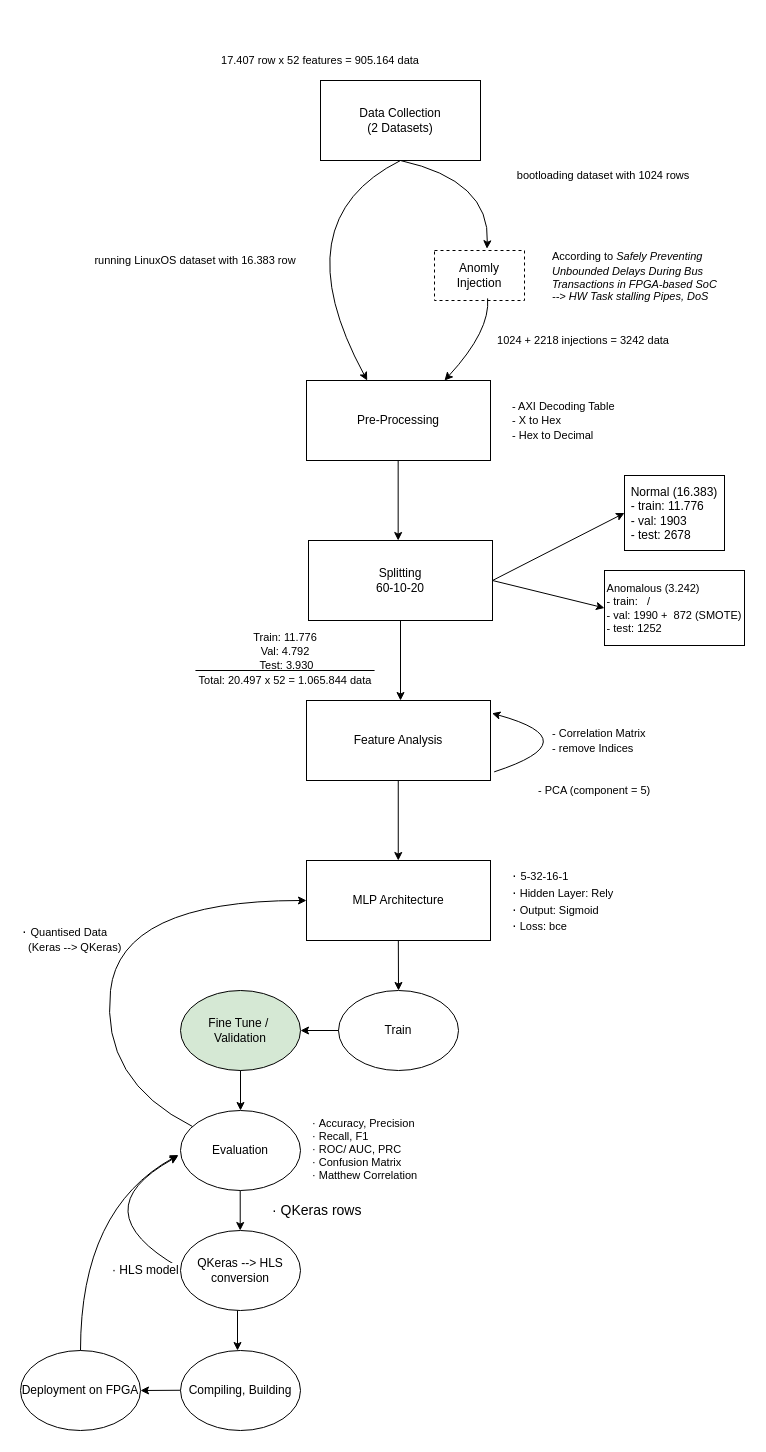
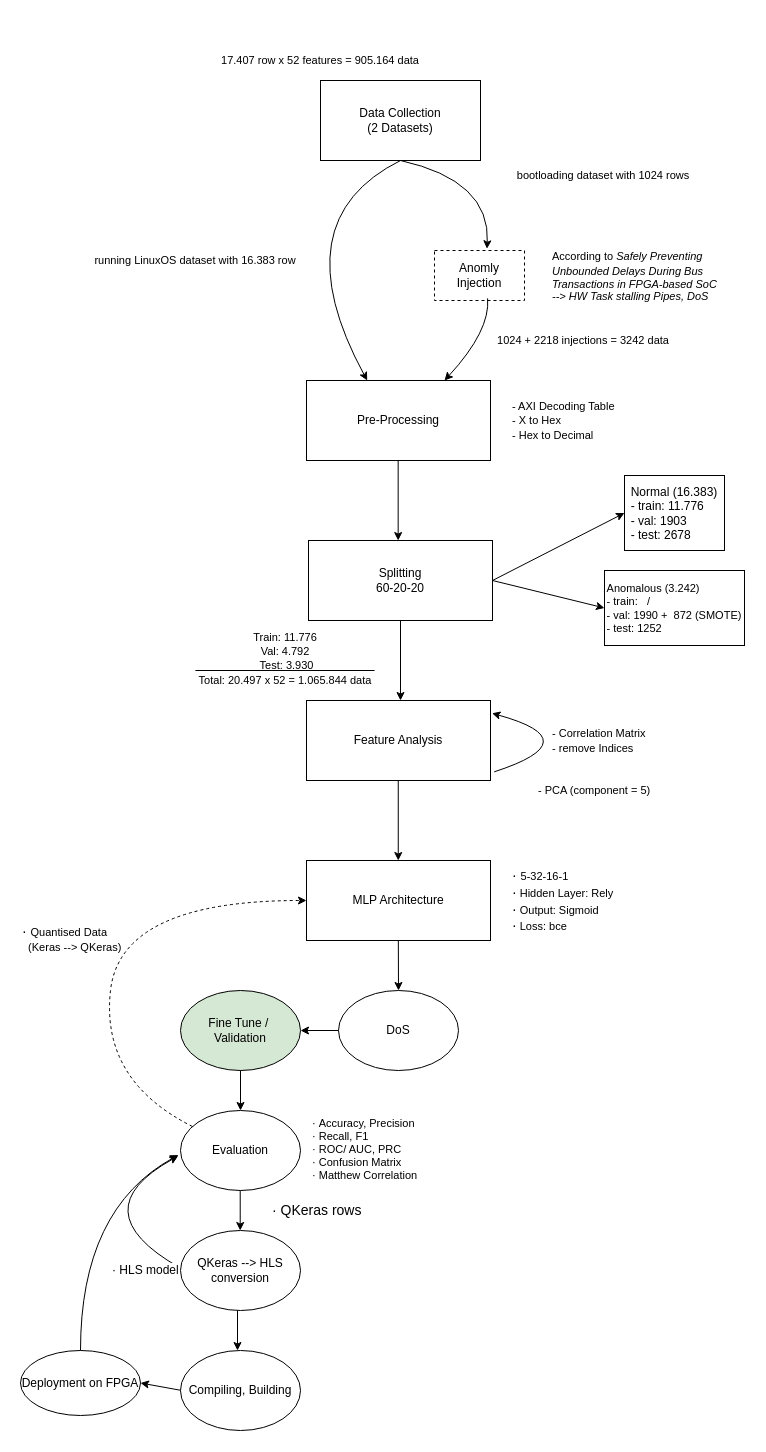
(401, 581) -> (401, 581)
(120, 961) -> (120, 961)
(399, 1031) -> (399, 1031)
(81, 1391) -> (81, 1383)
